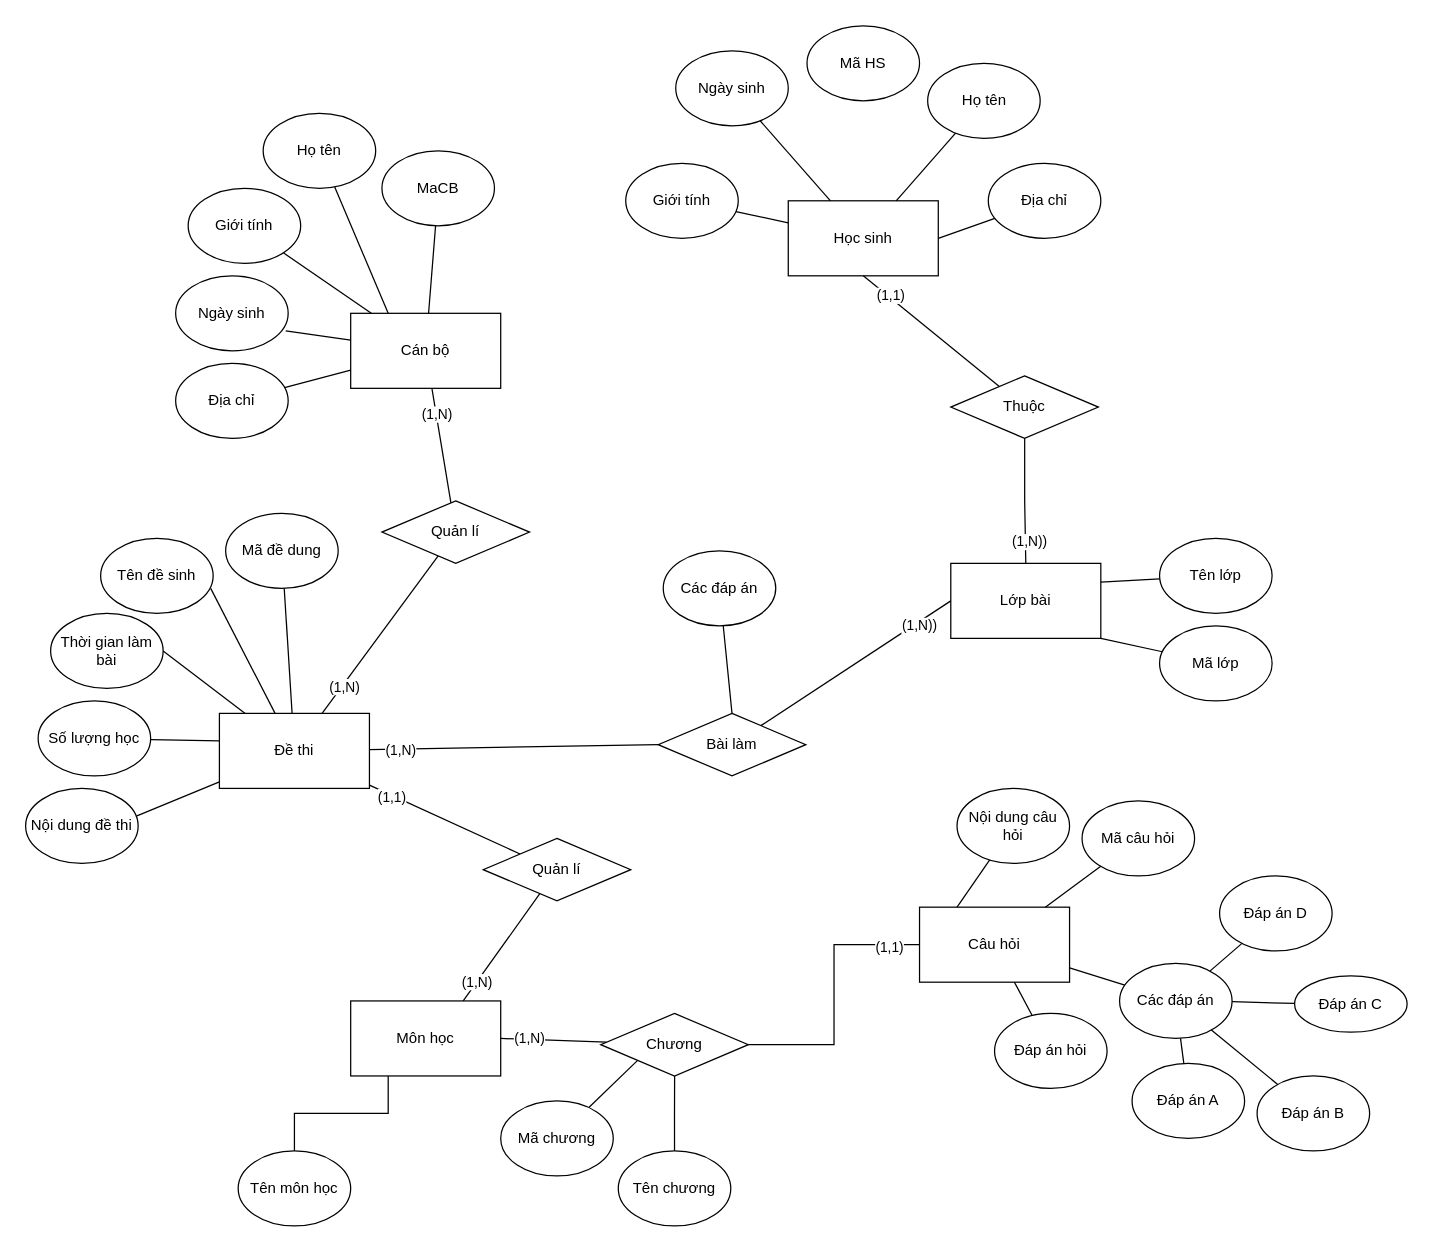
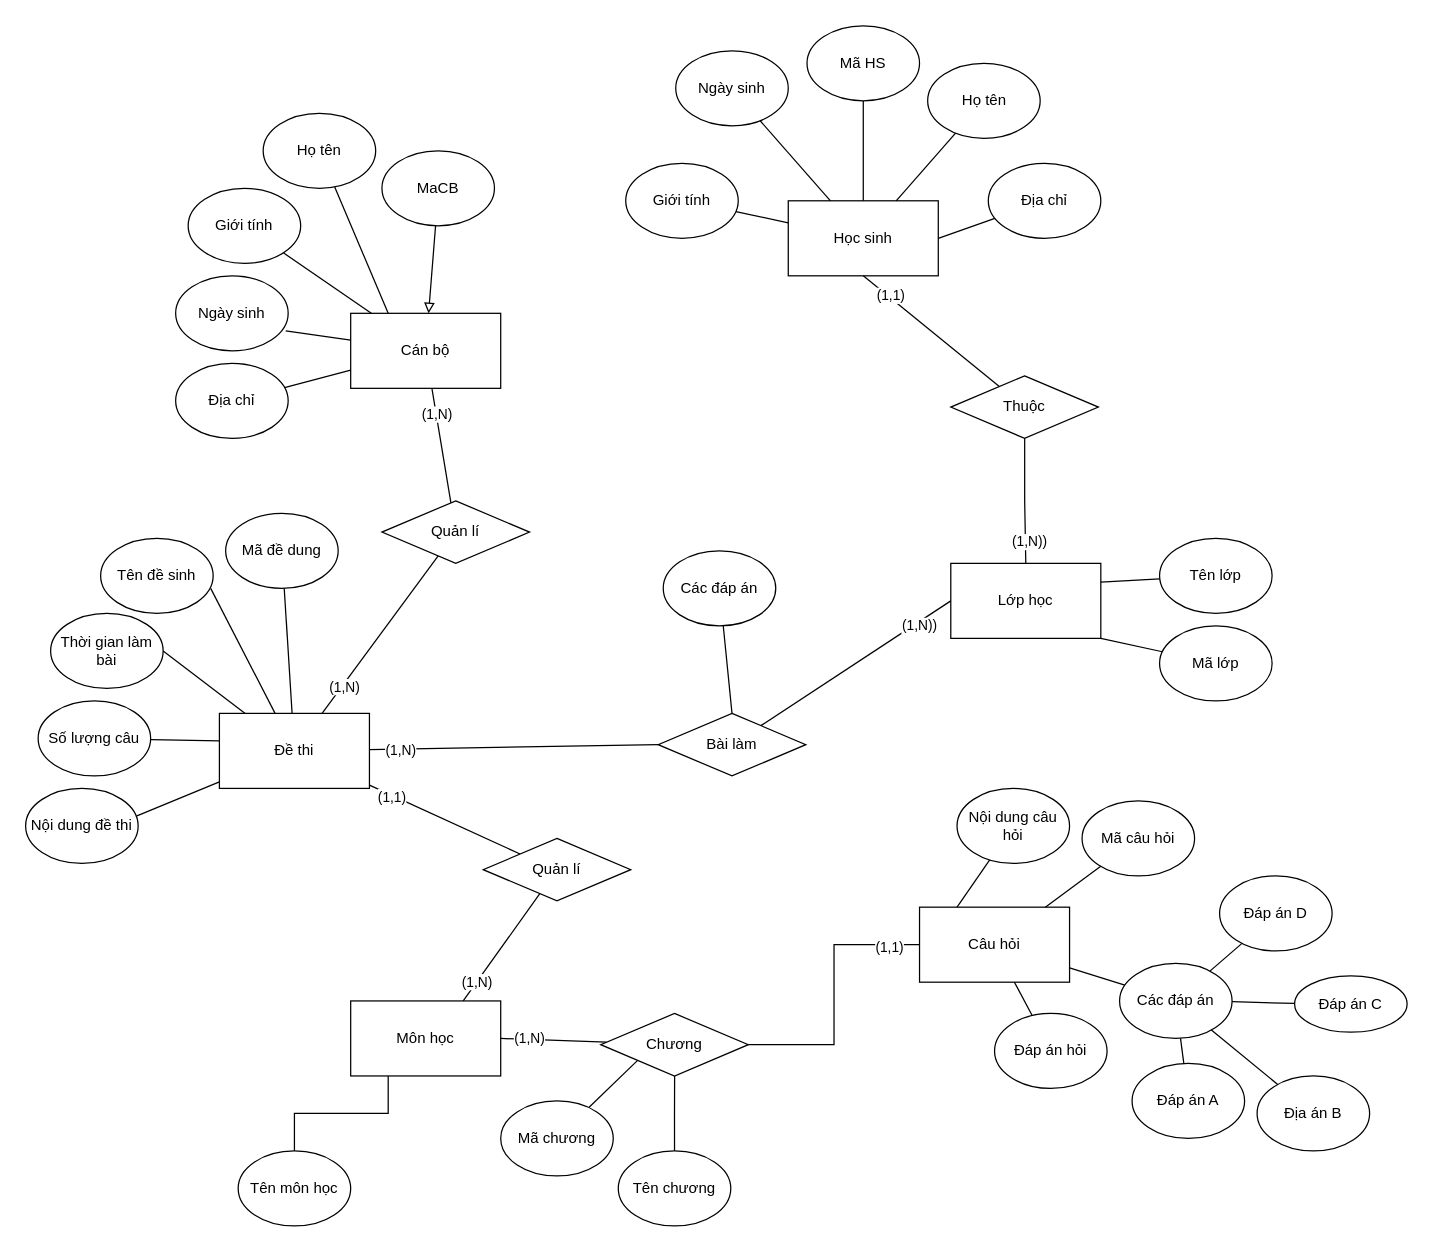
none -> (863, 151)
(429, 306) -> (429, 302)
(1026, 601) -> (1026, 601)
(94, 738) -> (94, 738)
(1313, 1113) -> (1313, 1113)
